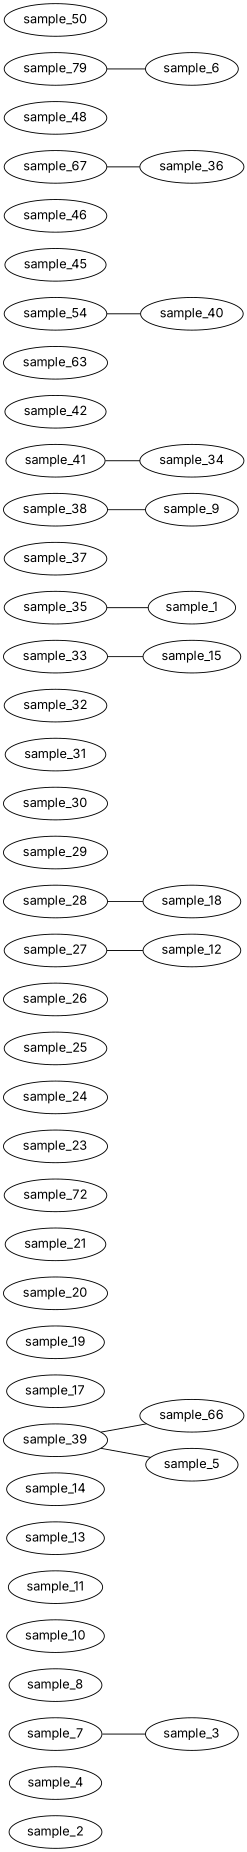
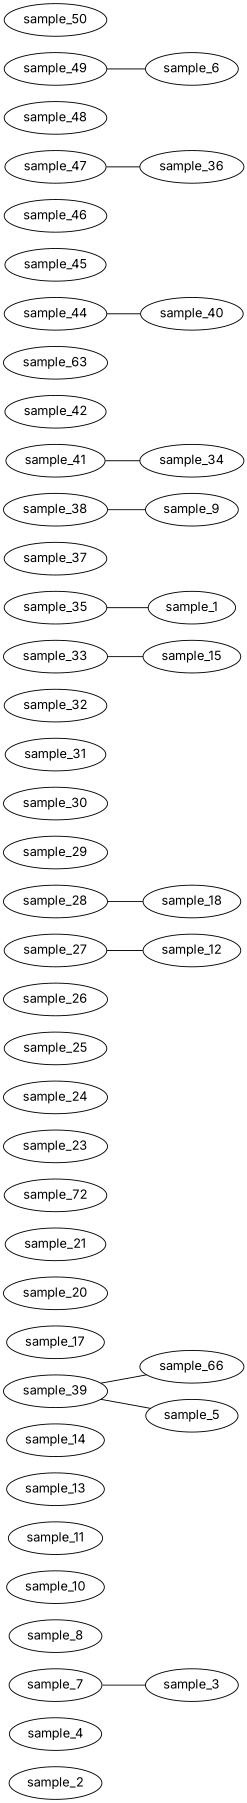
(56, 69) -> (56, 69)
(56, 167) -> (56, 167)
(56, 314) -> (56, 314)
(56, 1342) -> none
